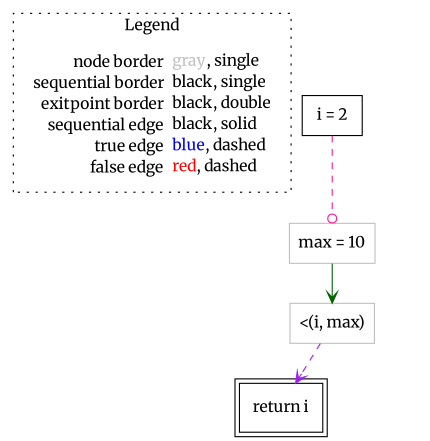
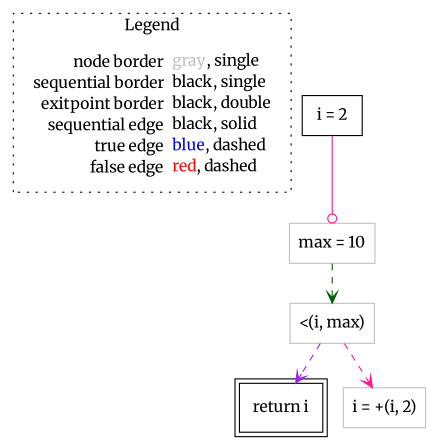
(332, 175) -> (332, 175)
(332, 278) -> (332, 278)
none -> (384, 408)
